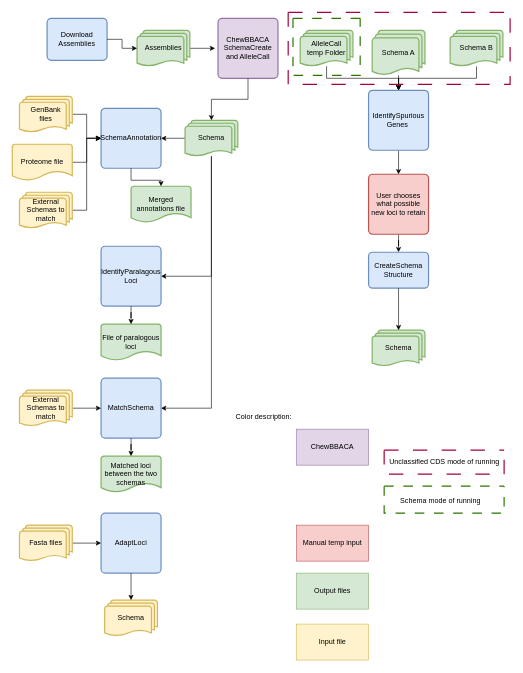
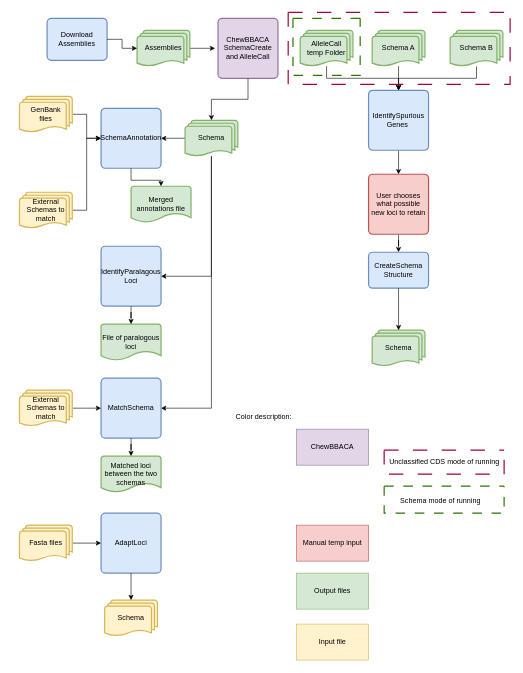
(399, 53) -> (399, 48)
(42, 162) -> none
(77, 162) -> none
